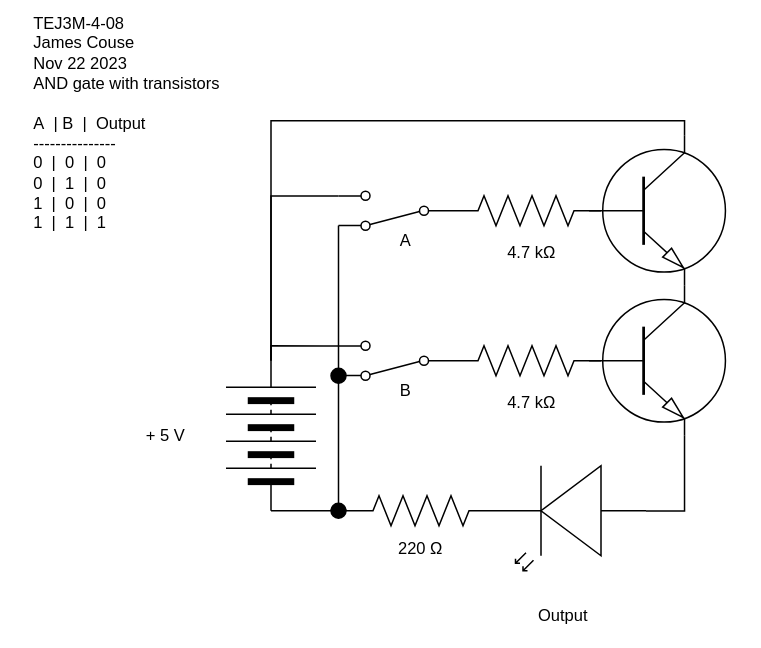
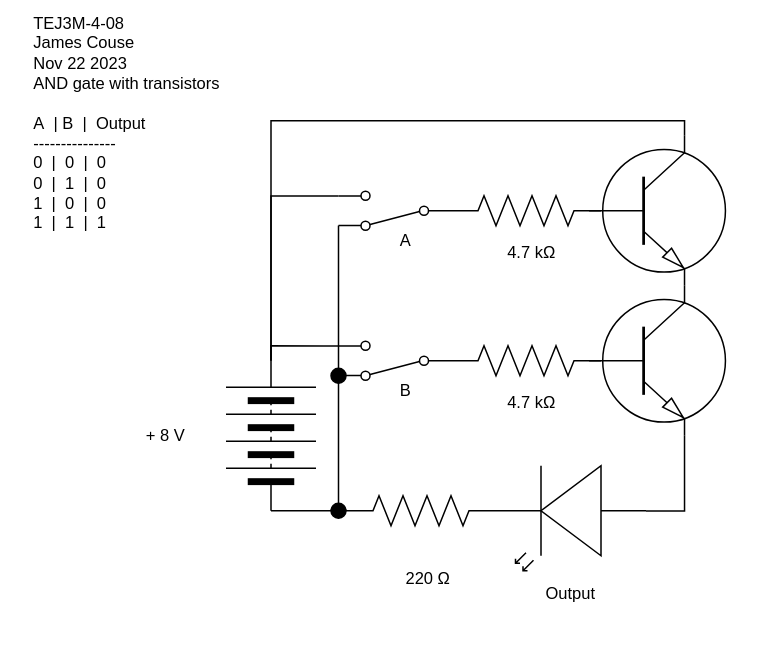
(166, 436) -> (166, 436)
(421, 548) -> (428, 578)
(563, 616) -> (571, 593)
